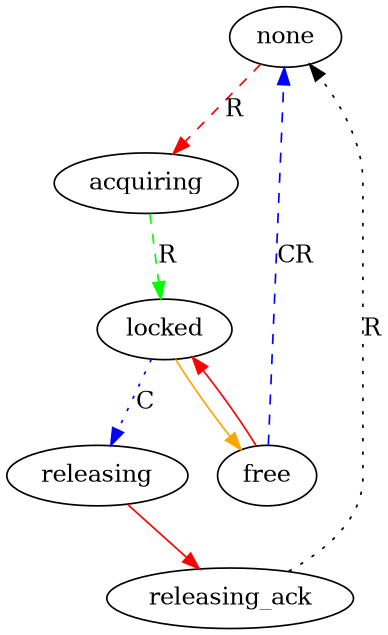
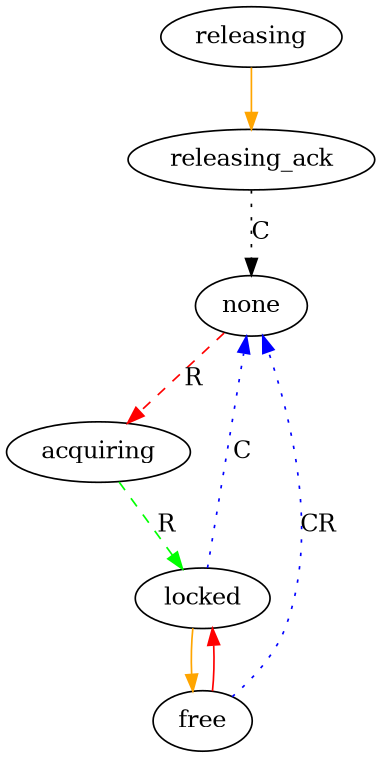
(276, 265) -> (301, 533)
(372, 329) -> (261, 233)
(135, 394) -> (226, 461)
(157, 531) -> (251, 90)
